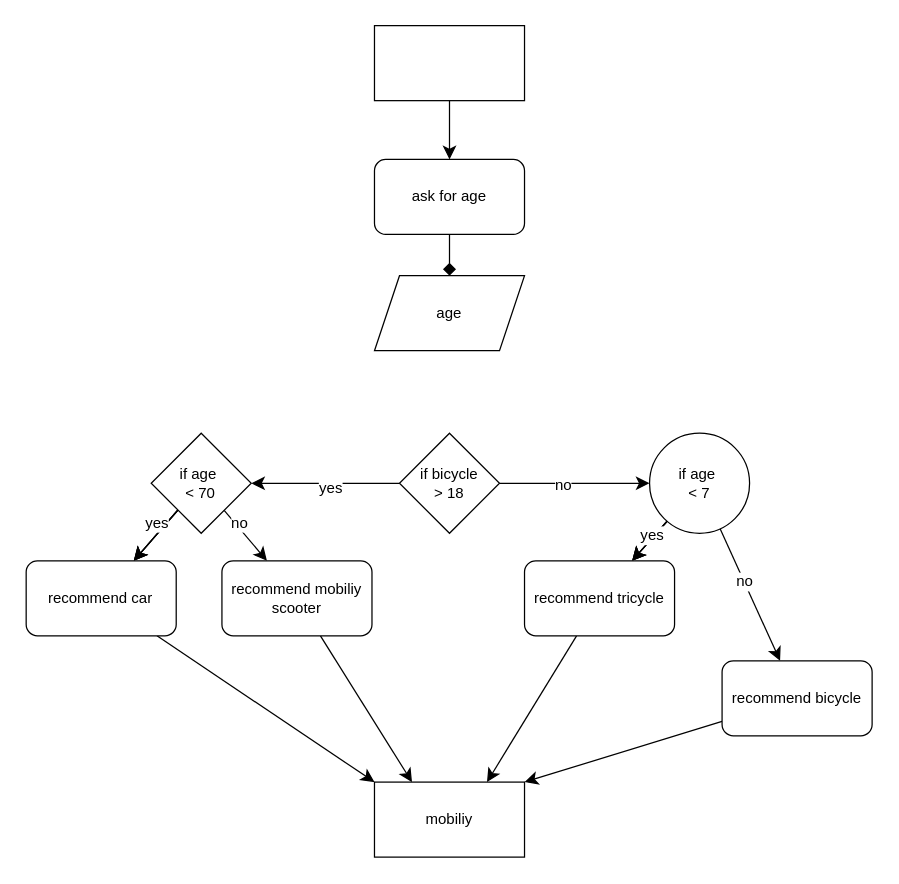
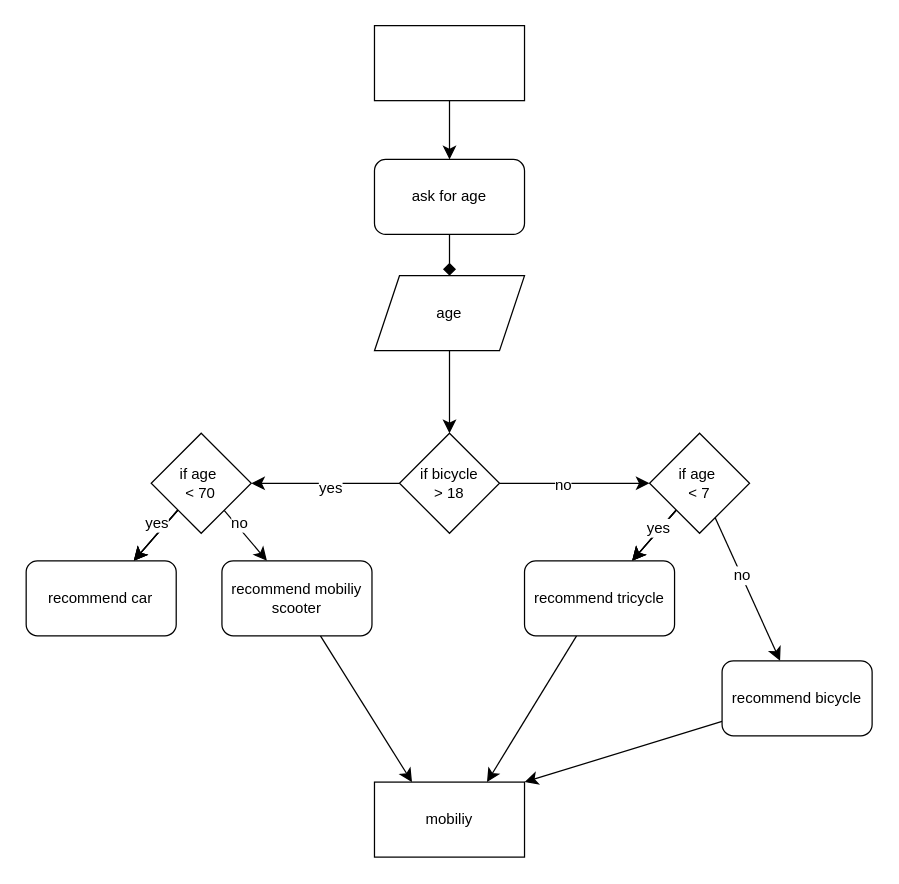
none -> (449, 387)
(699, 483) -> (699, 483)
(262, 706) -> none
